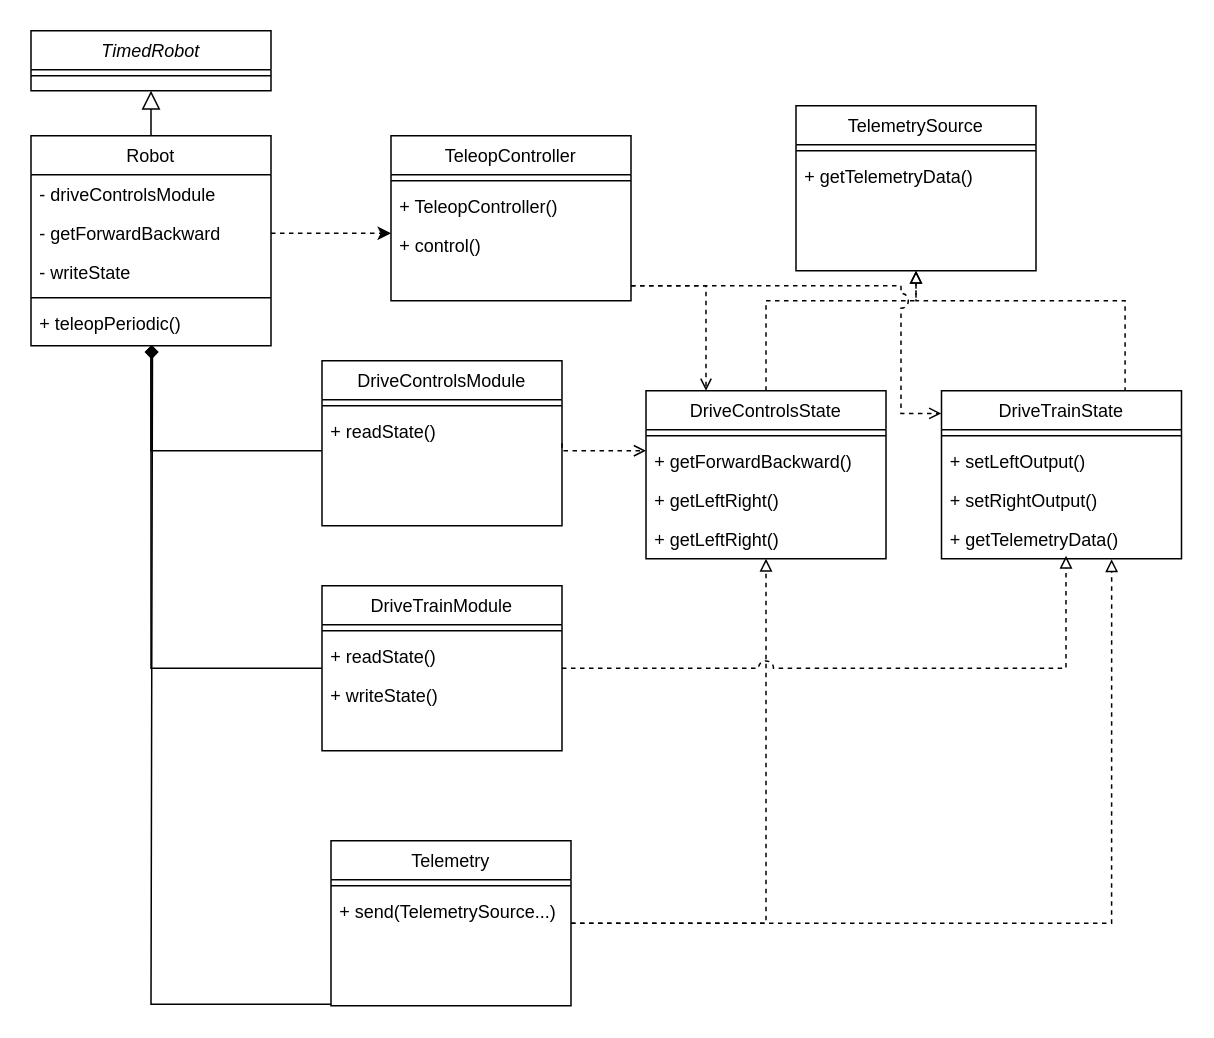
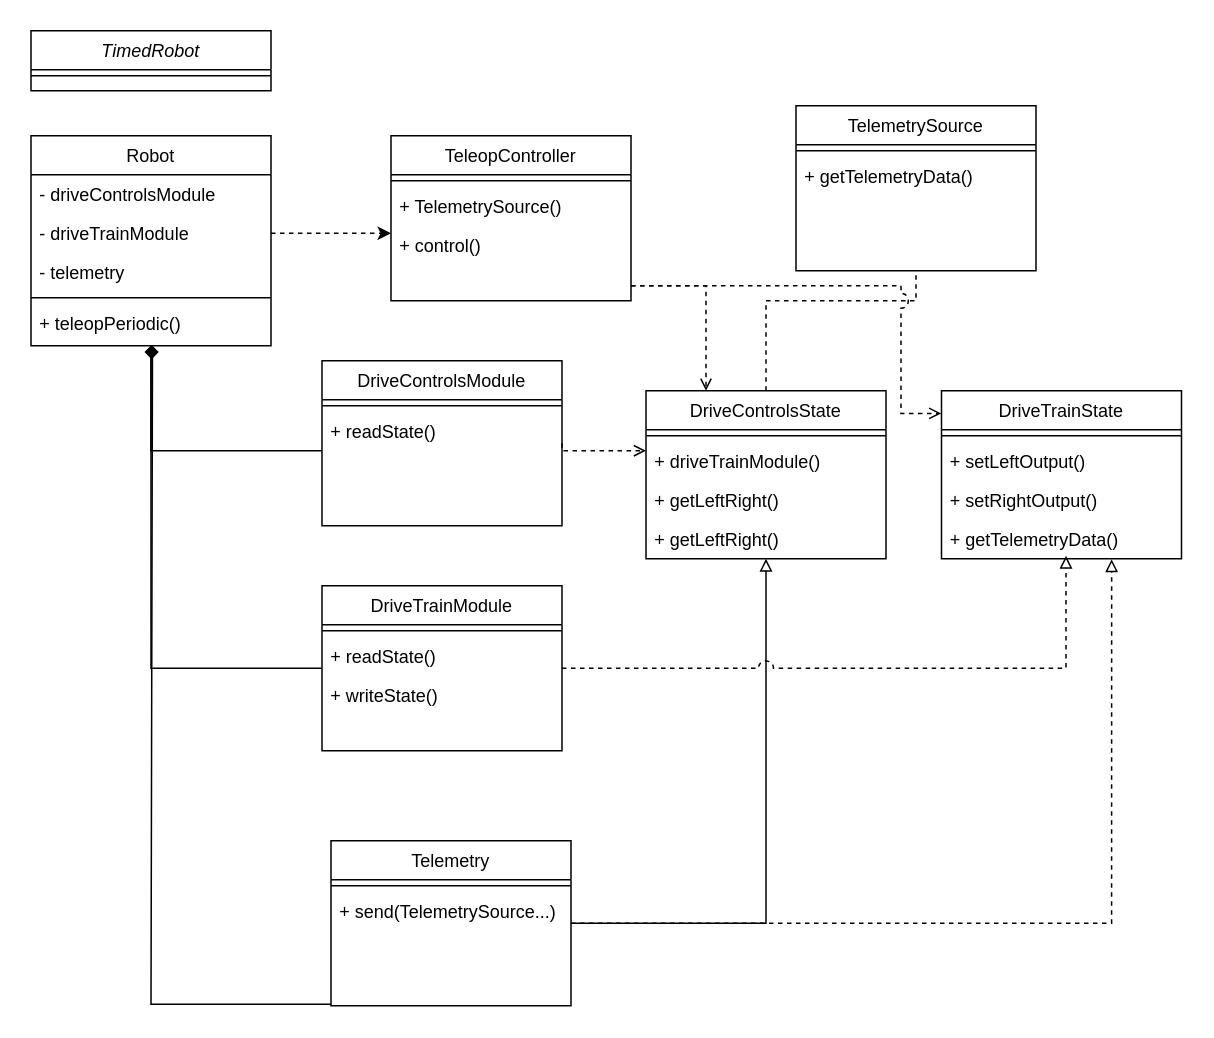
(151, 122) -> none
(490, 207) -> (490, 207)
(137, 234) -> (120, 234)
(95, 273) -> (90, 273)
(913, 301) -> (916, 277)
(1066, 301) -> none
(763, 462) -> (745, 462)
(766, 746) -> (766, 746)
